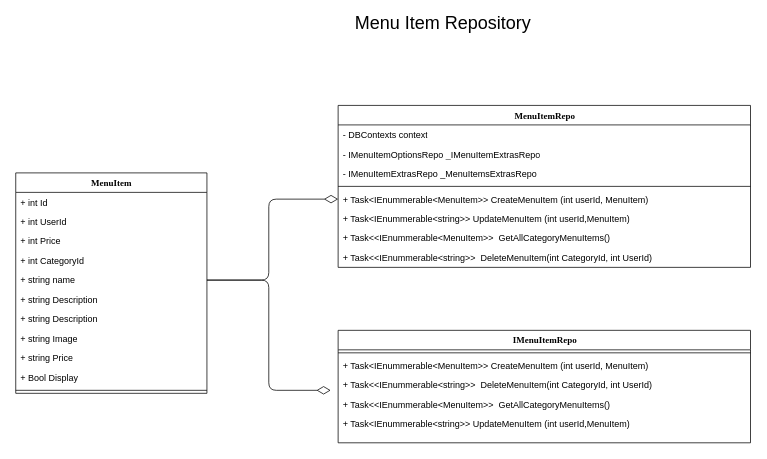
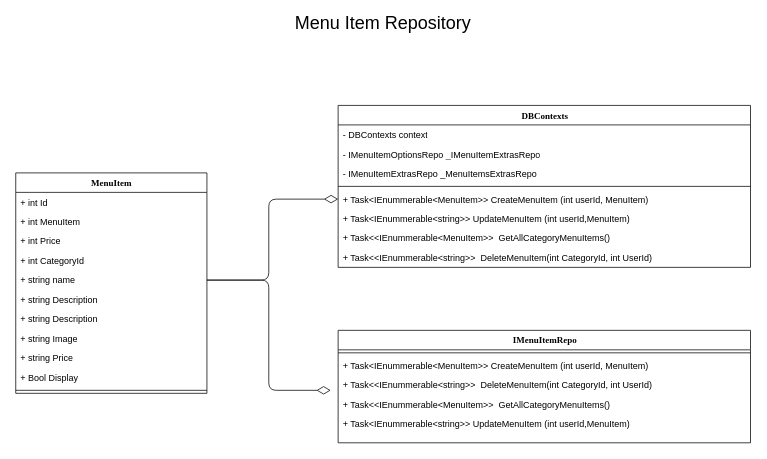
(443, 23) -> (383, 23)
(545, 116) -> (545, 116)
(47, 223) -> (52, 223)
